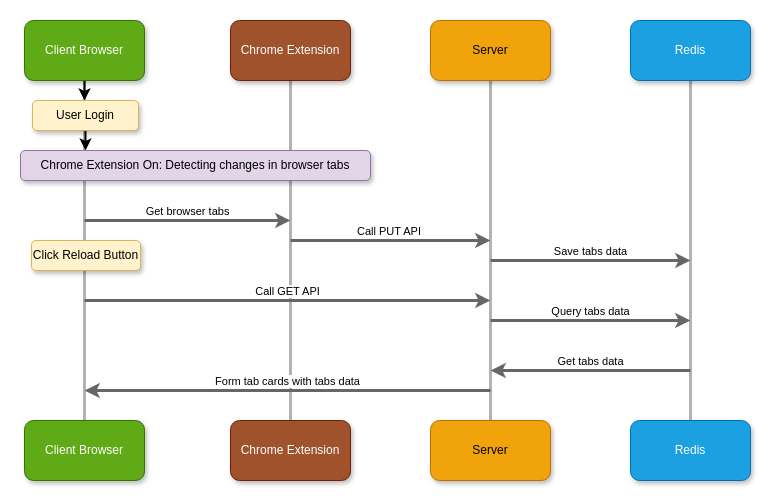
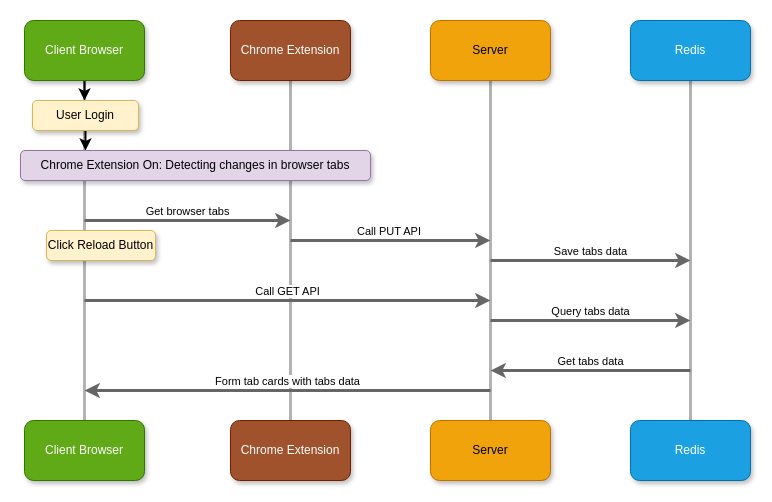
(86, 256) -> (101, 246)
